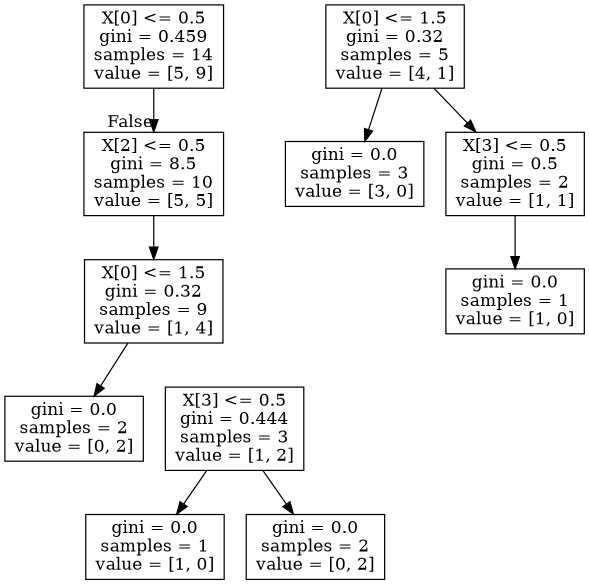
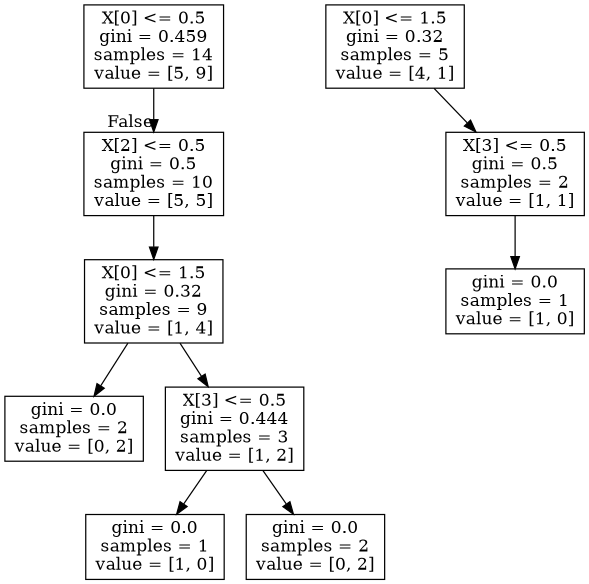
(154, 174) -> (154, 174)
(355, 174) -> none
none -> (191, 360)
